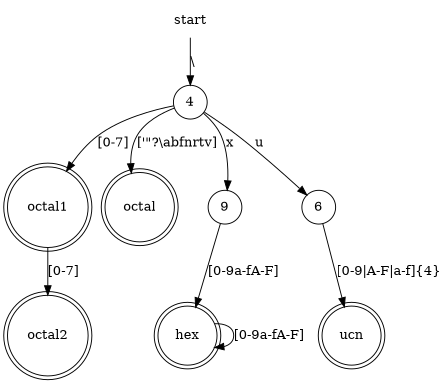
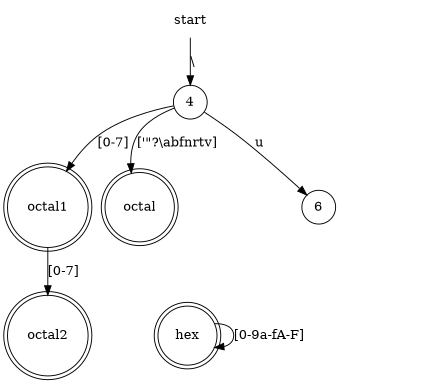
(225, 207) -> none
(352, 336) -> none
